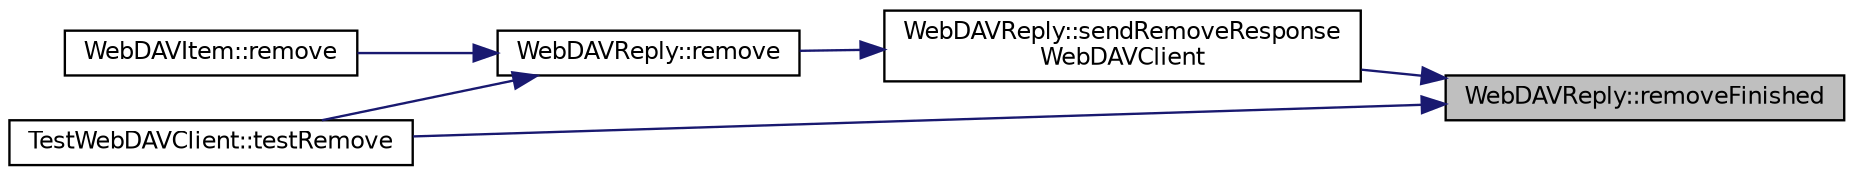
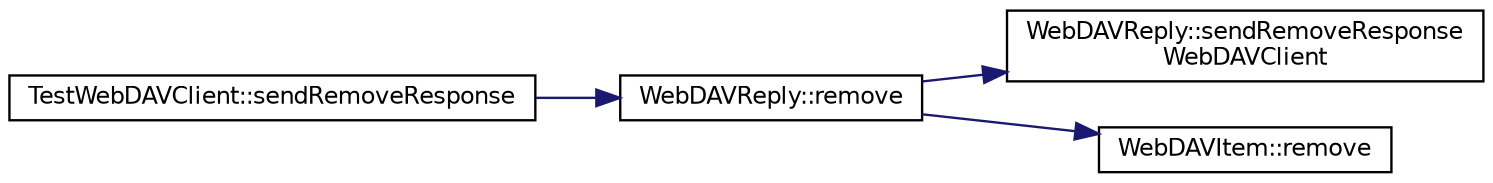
(416, 53) -> (998, 123)
(1645, 98) -> none
(211, 143) -> (272, 98)
